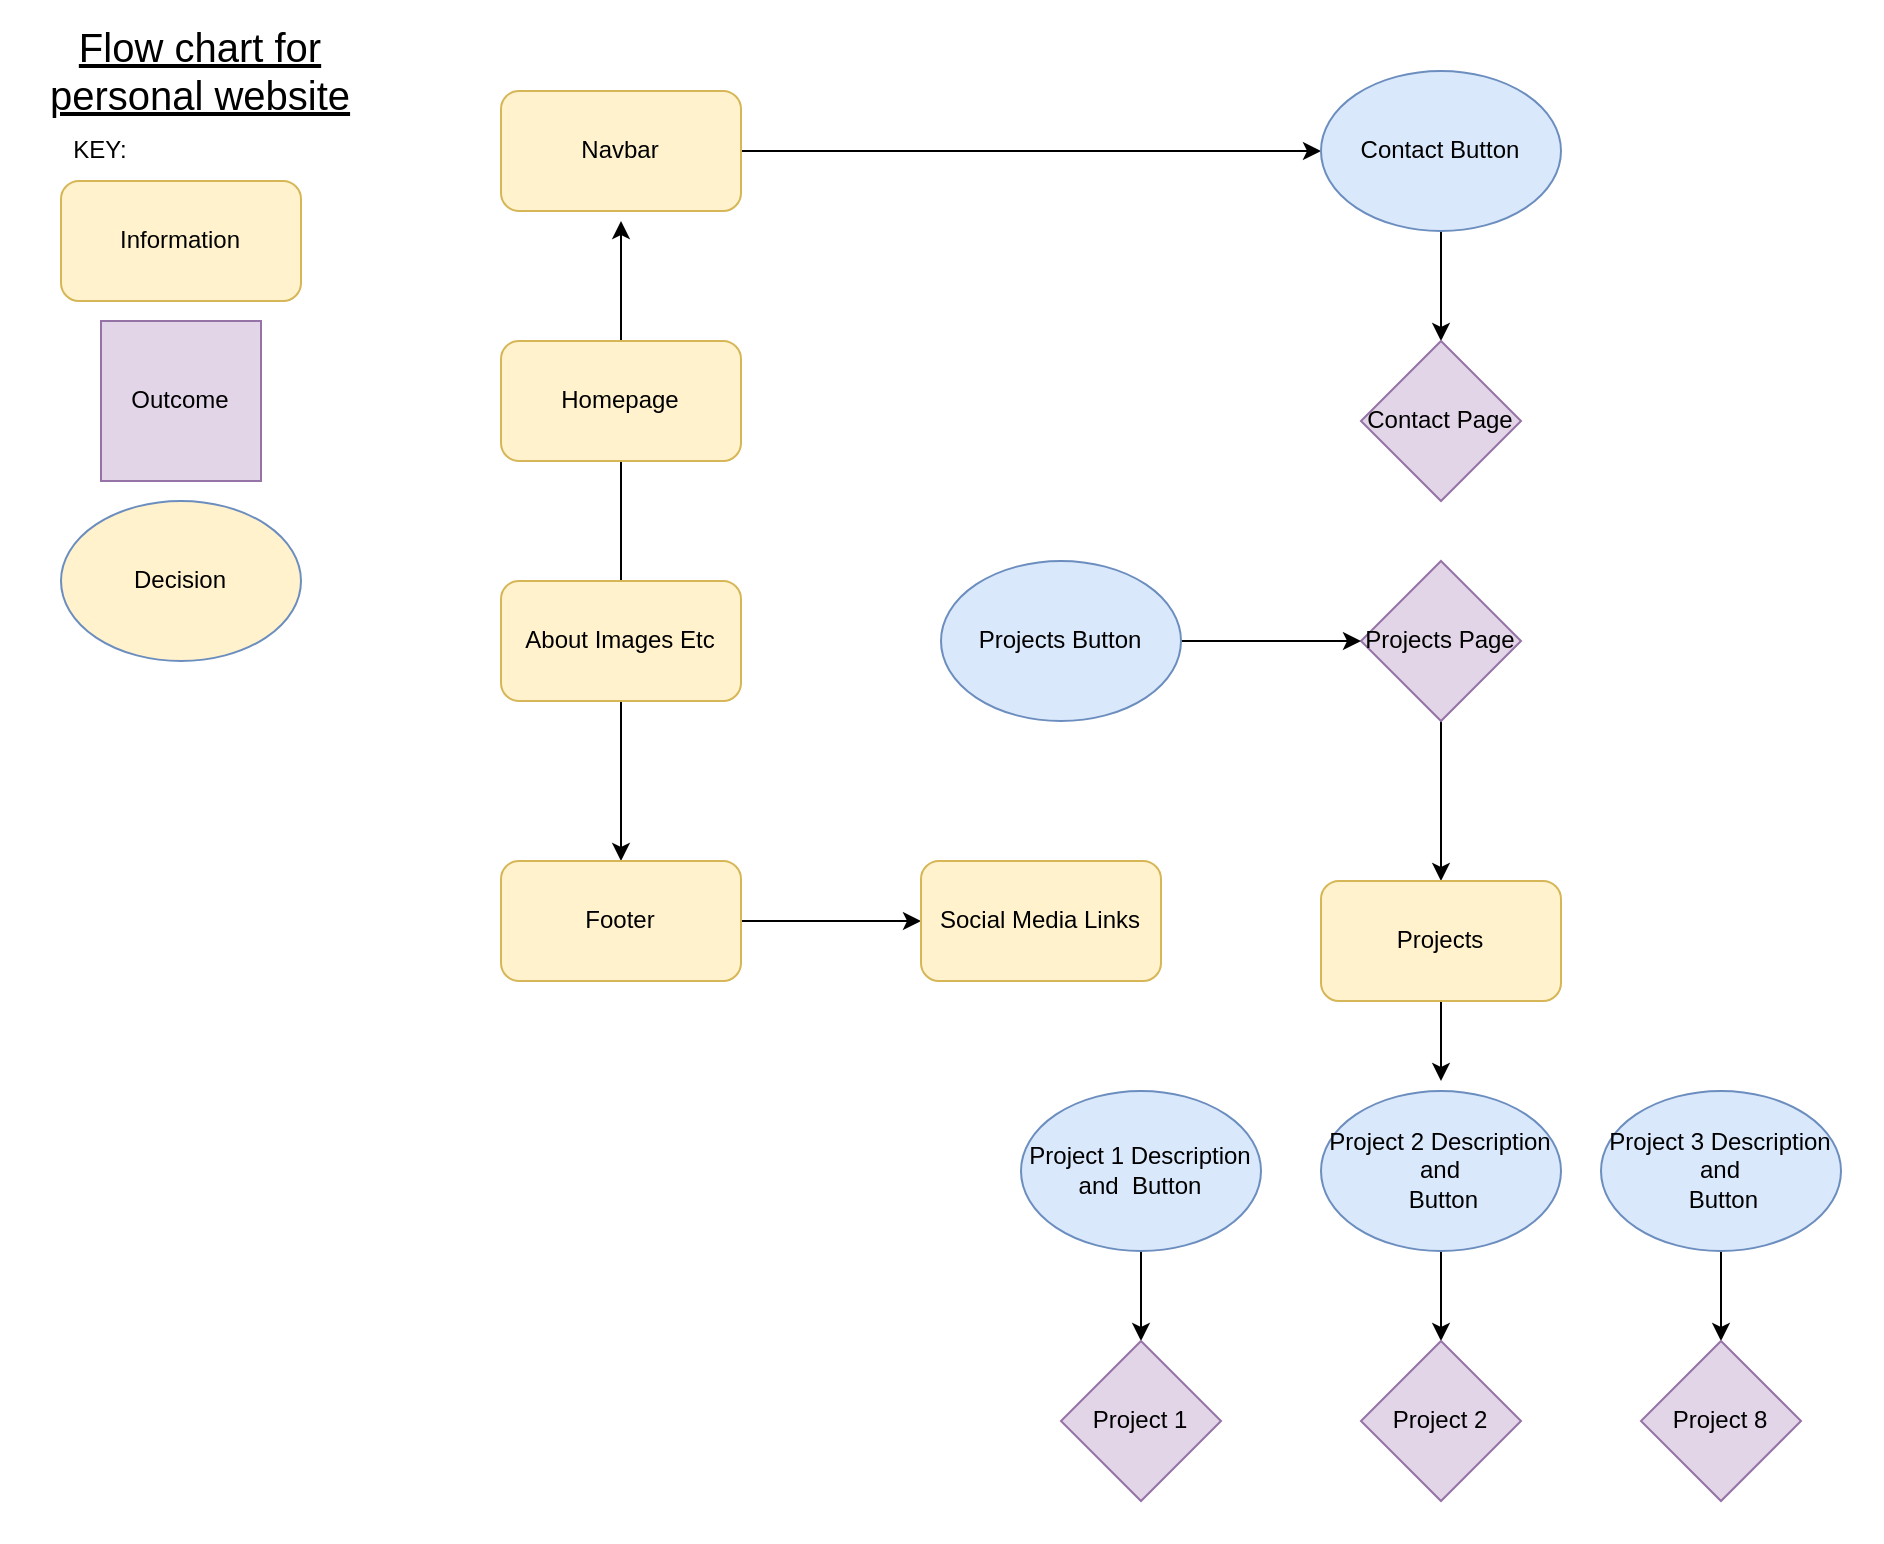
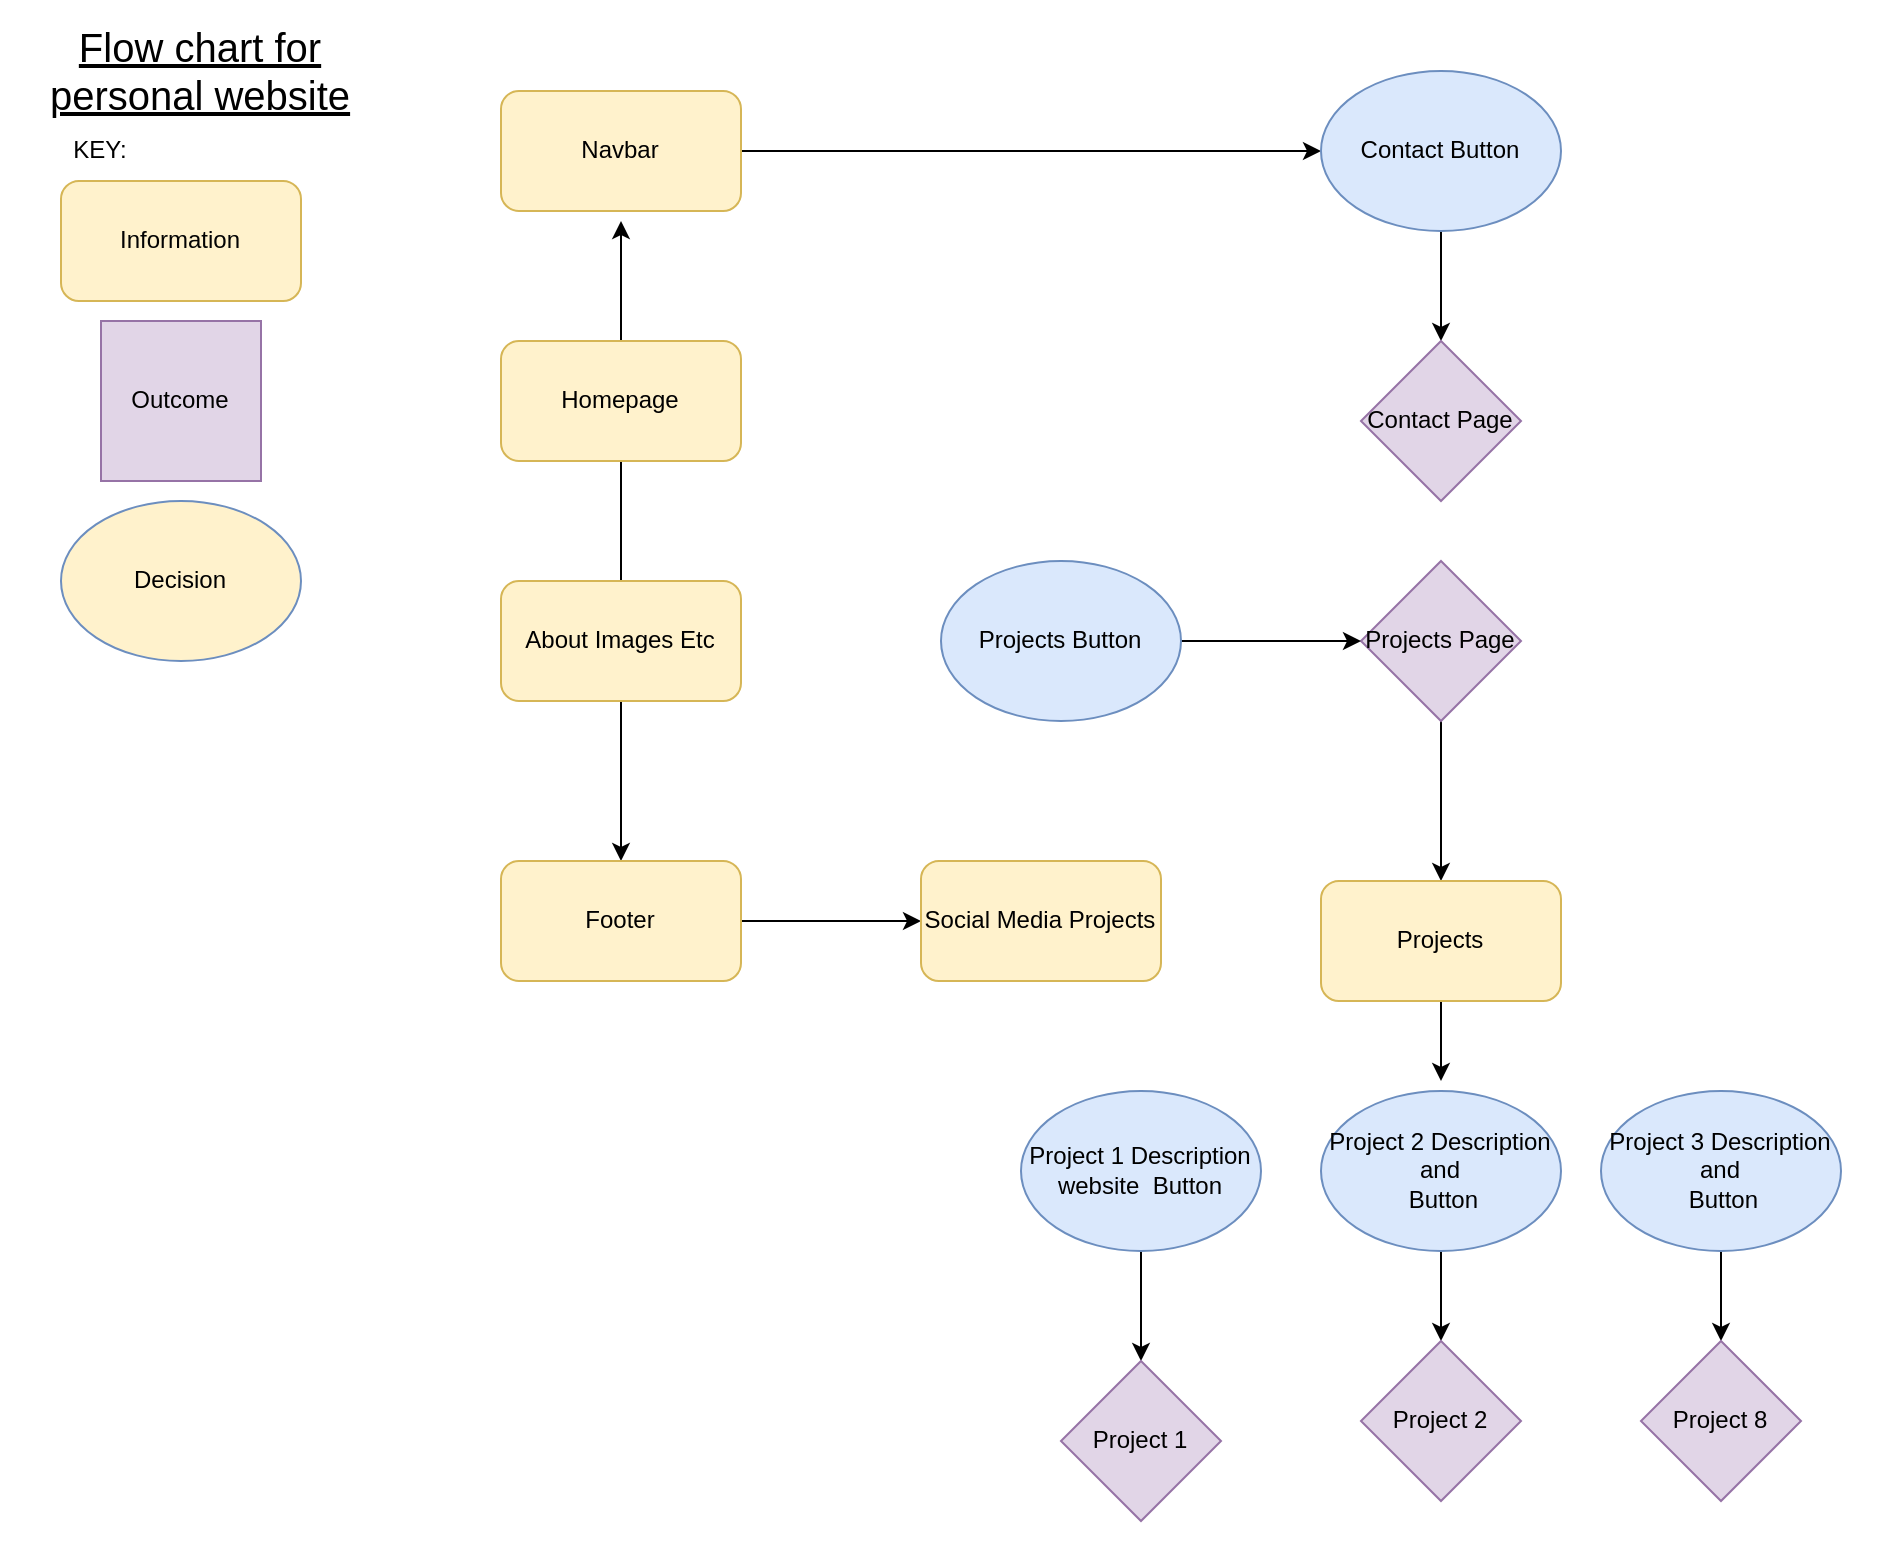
(1041, 921) -> (1041, 921)
(1141, 1171) -> (1141, 1171)
(1141, 1421) -> (1141, 1441)
